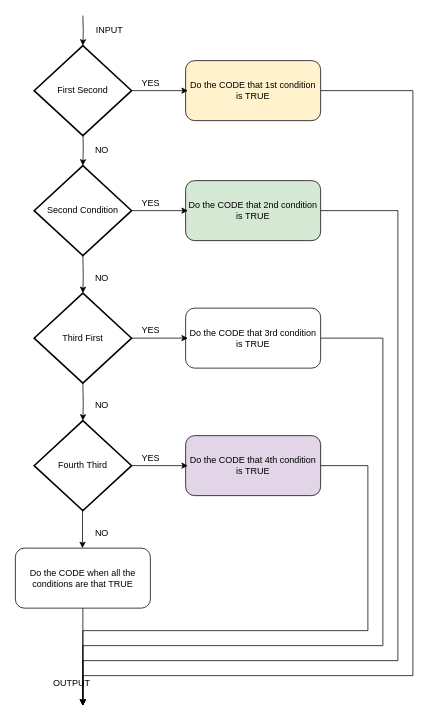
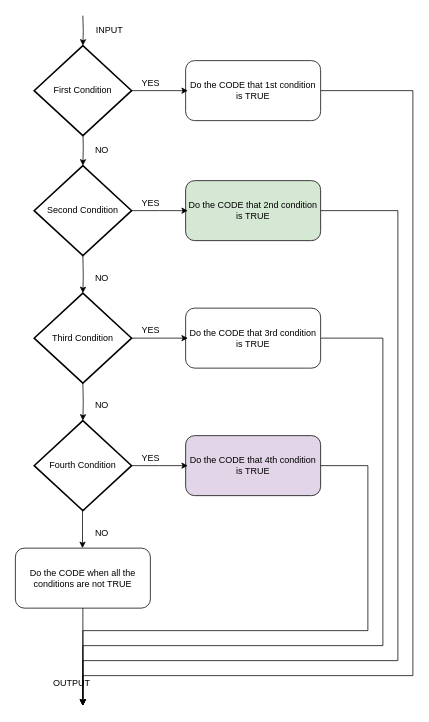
(83, 90) -> (83, 90)
(253, 90) -> (253, 90)
(83, 338) -> (83, 338)
(83, 465) -> (83, 465)
(83, 578) -> (83, 578)
